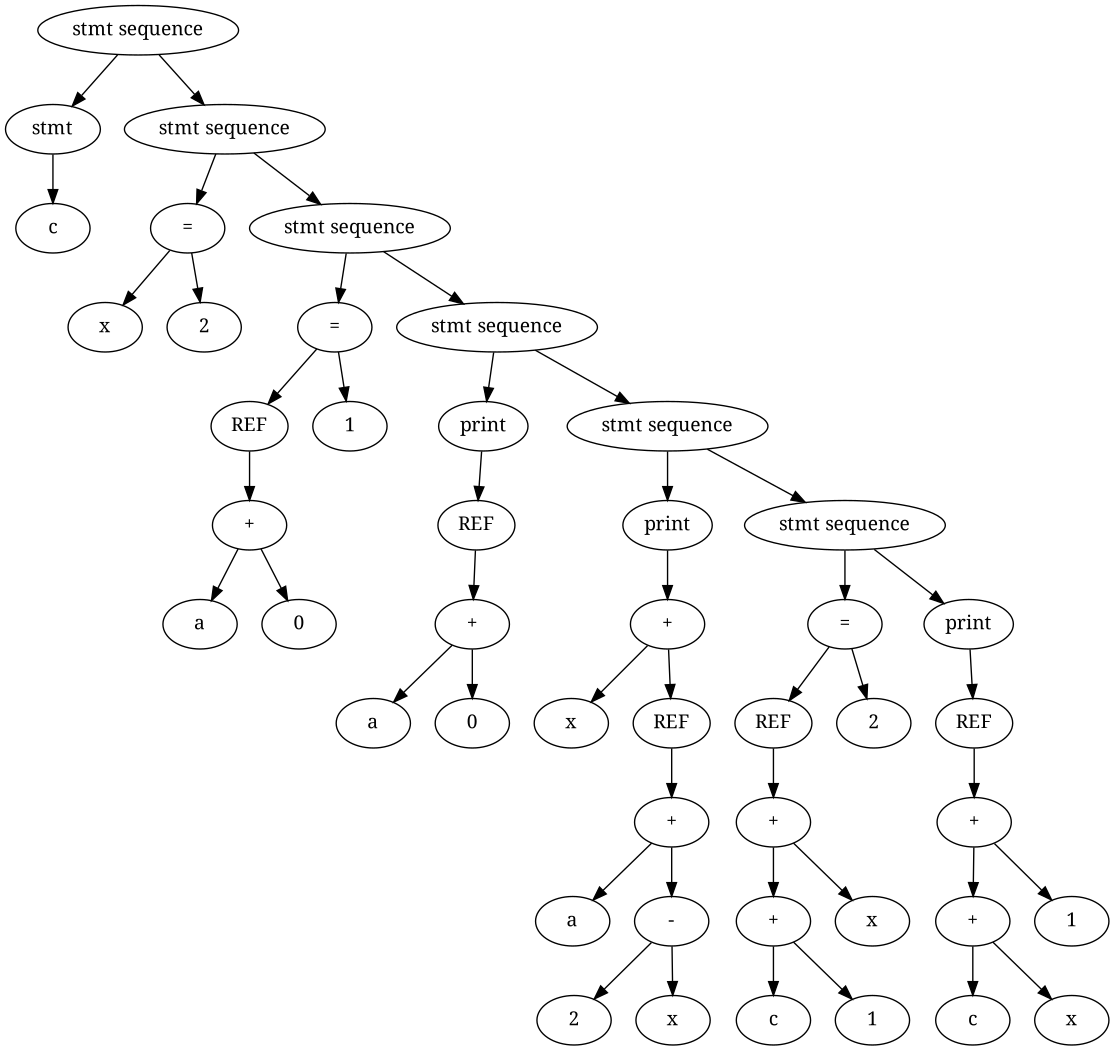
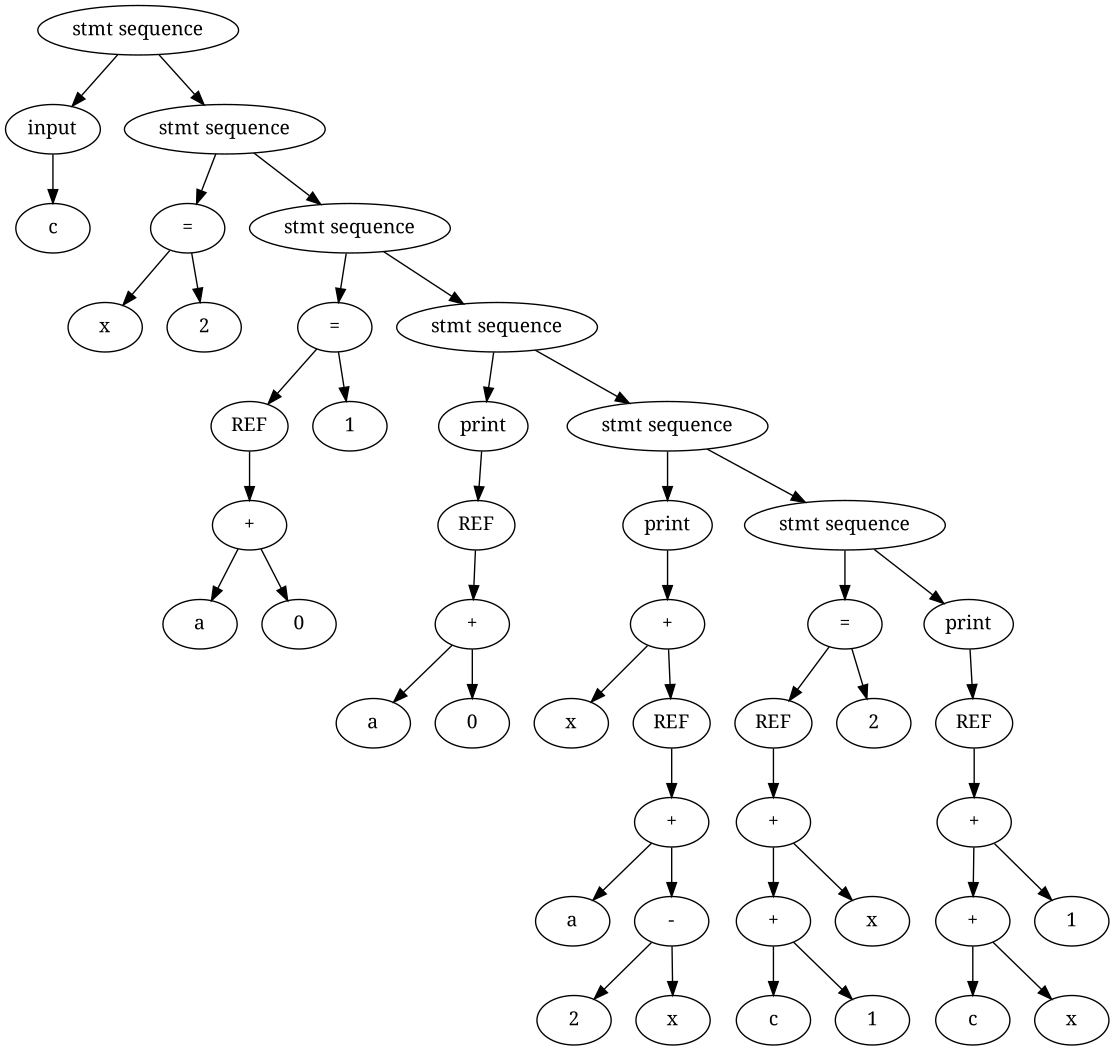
(53, 129) -> (53, 129)
